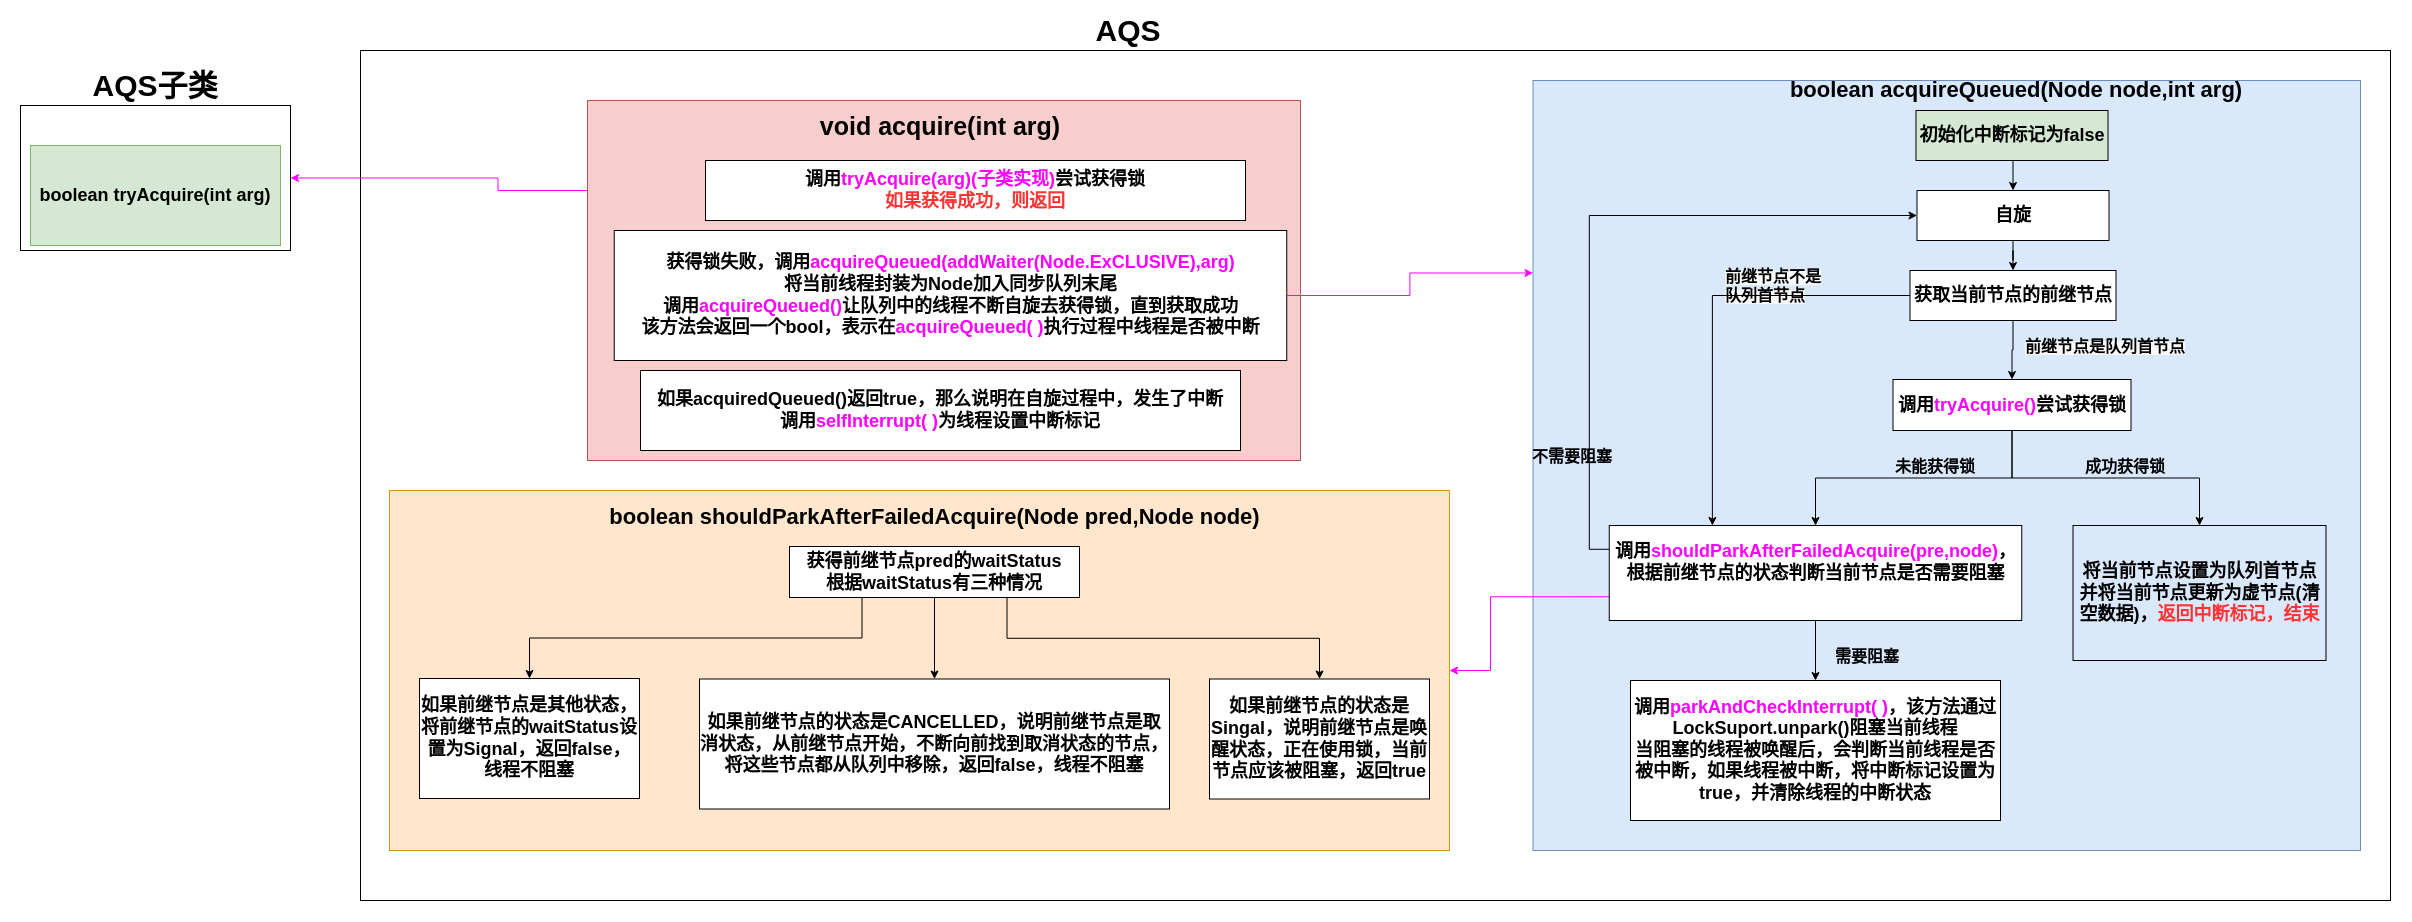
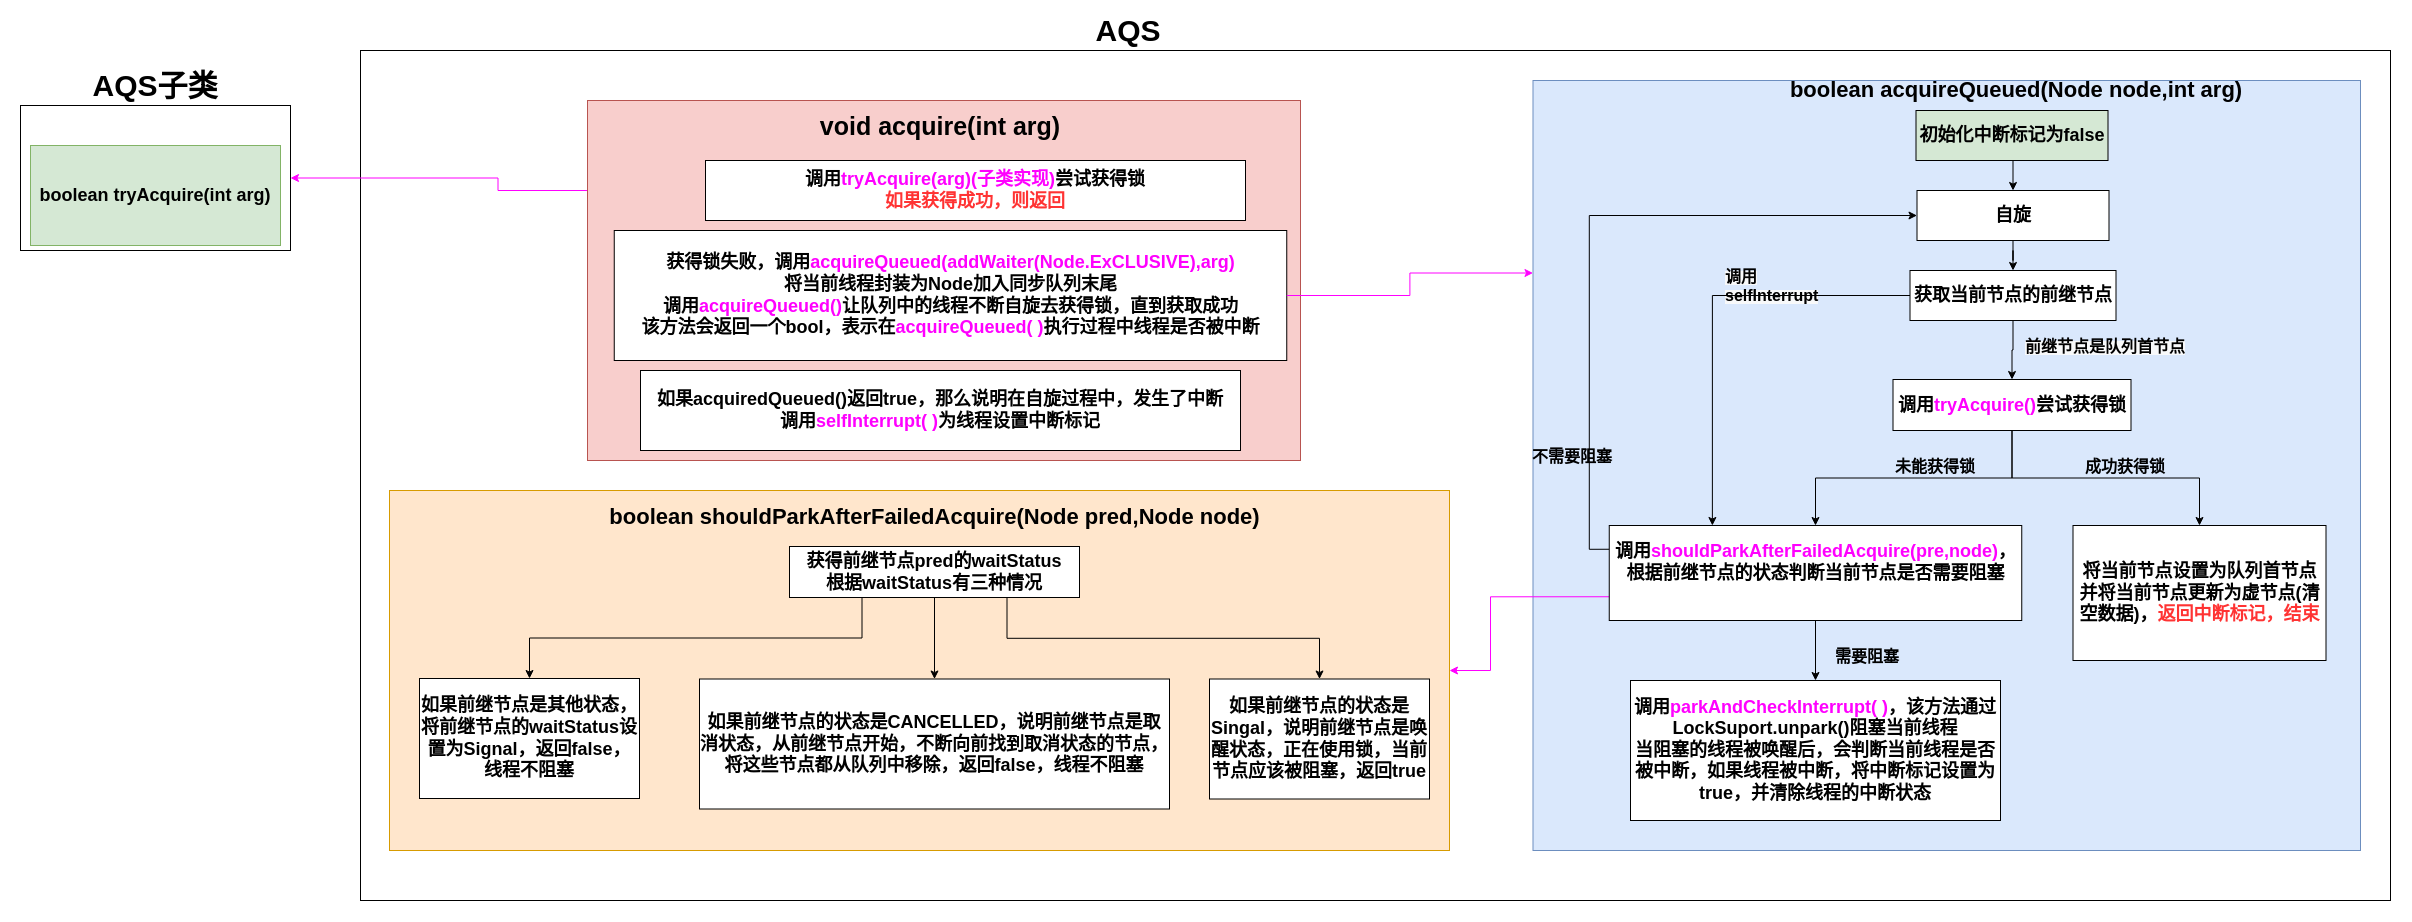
(1775, 282) -> (1775, 282)
(2200, 593) -> (2200, 593)
